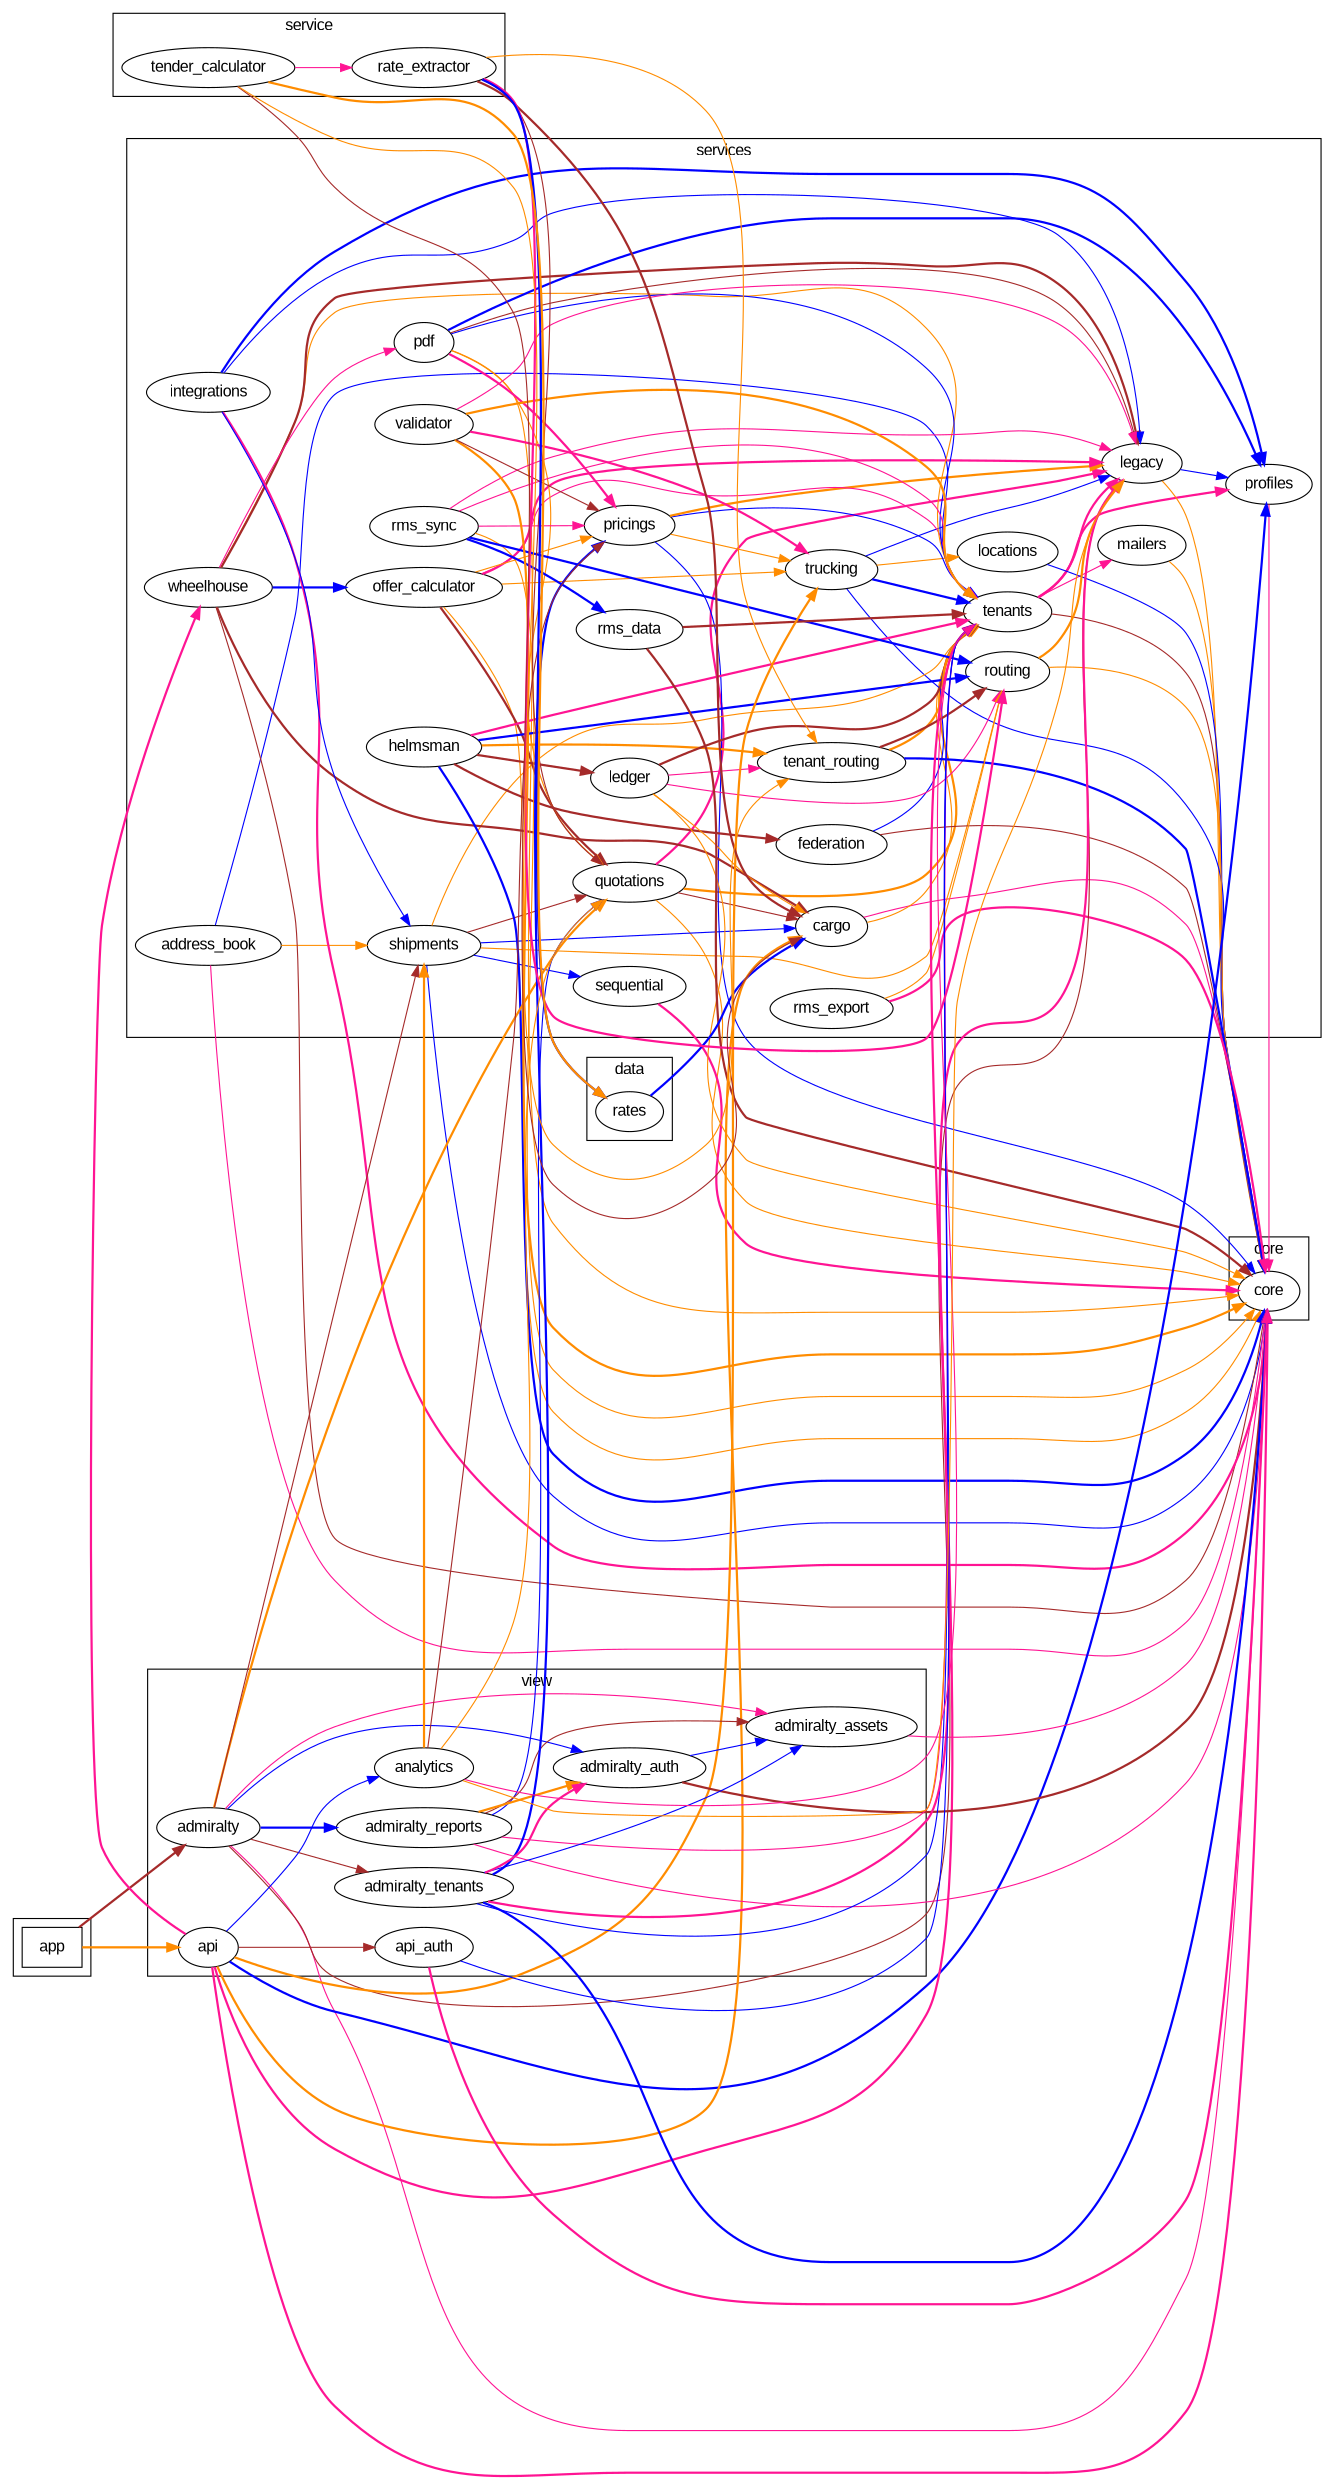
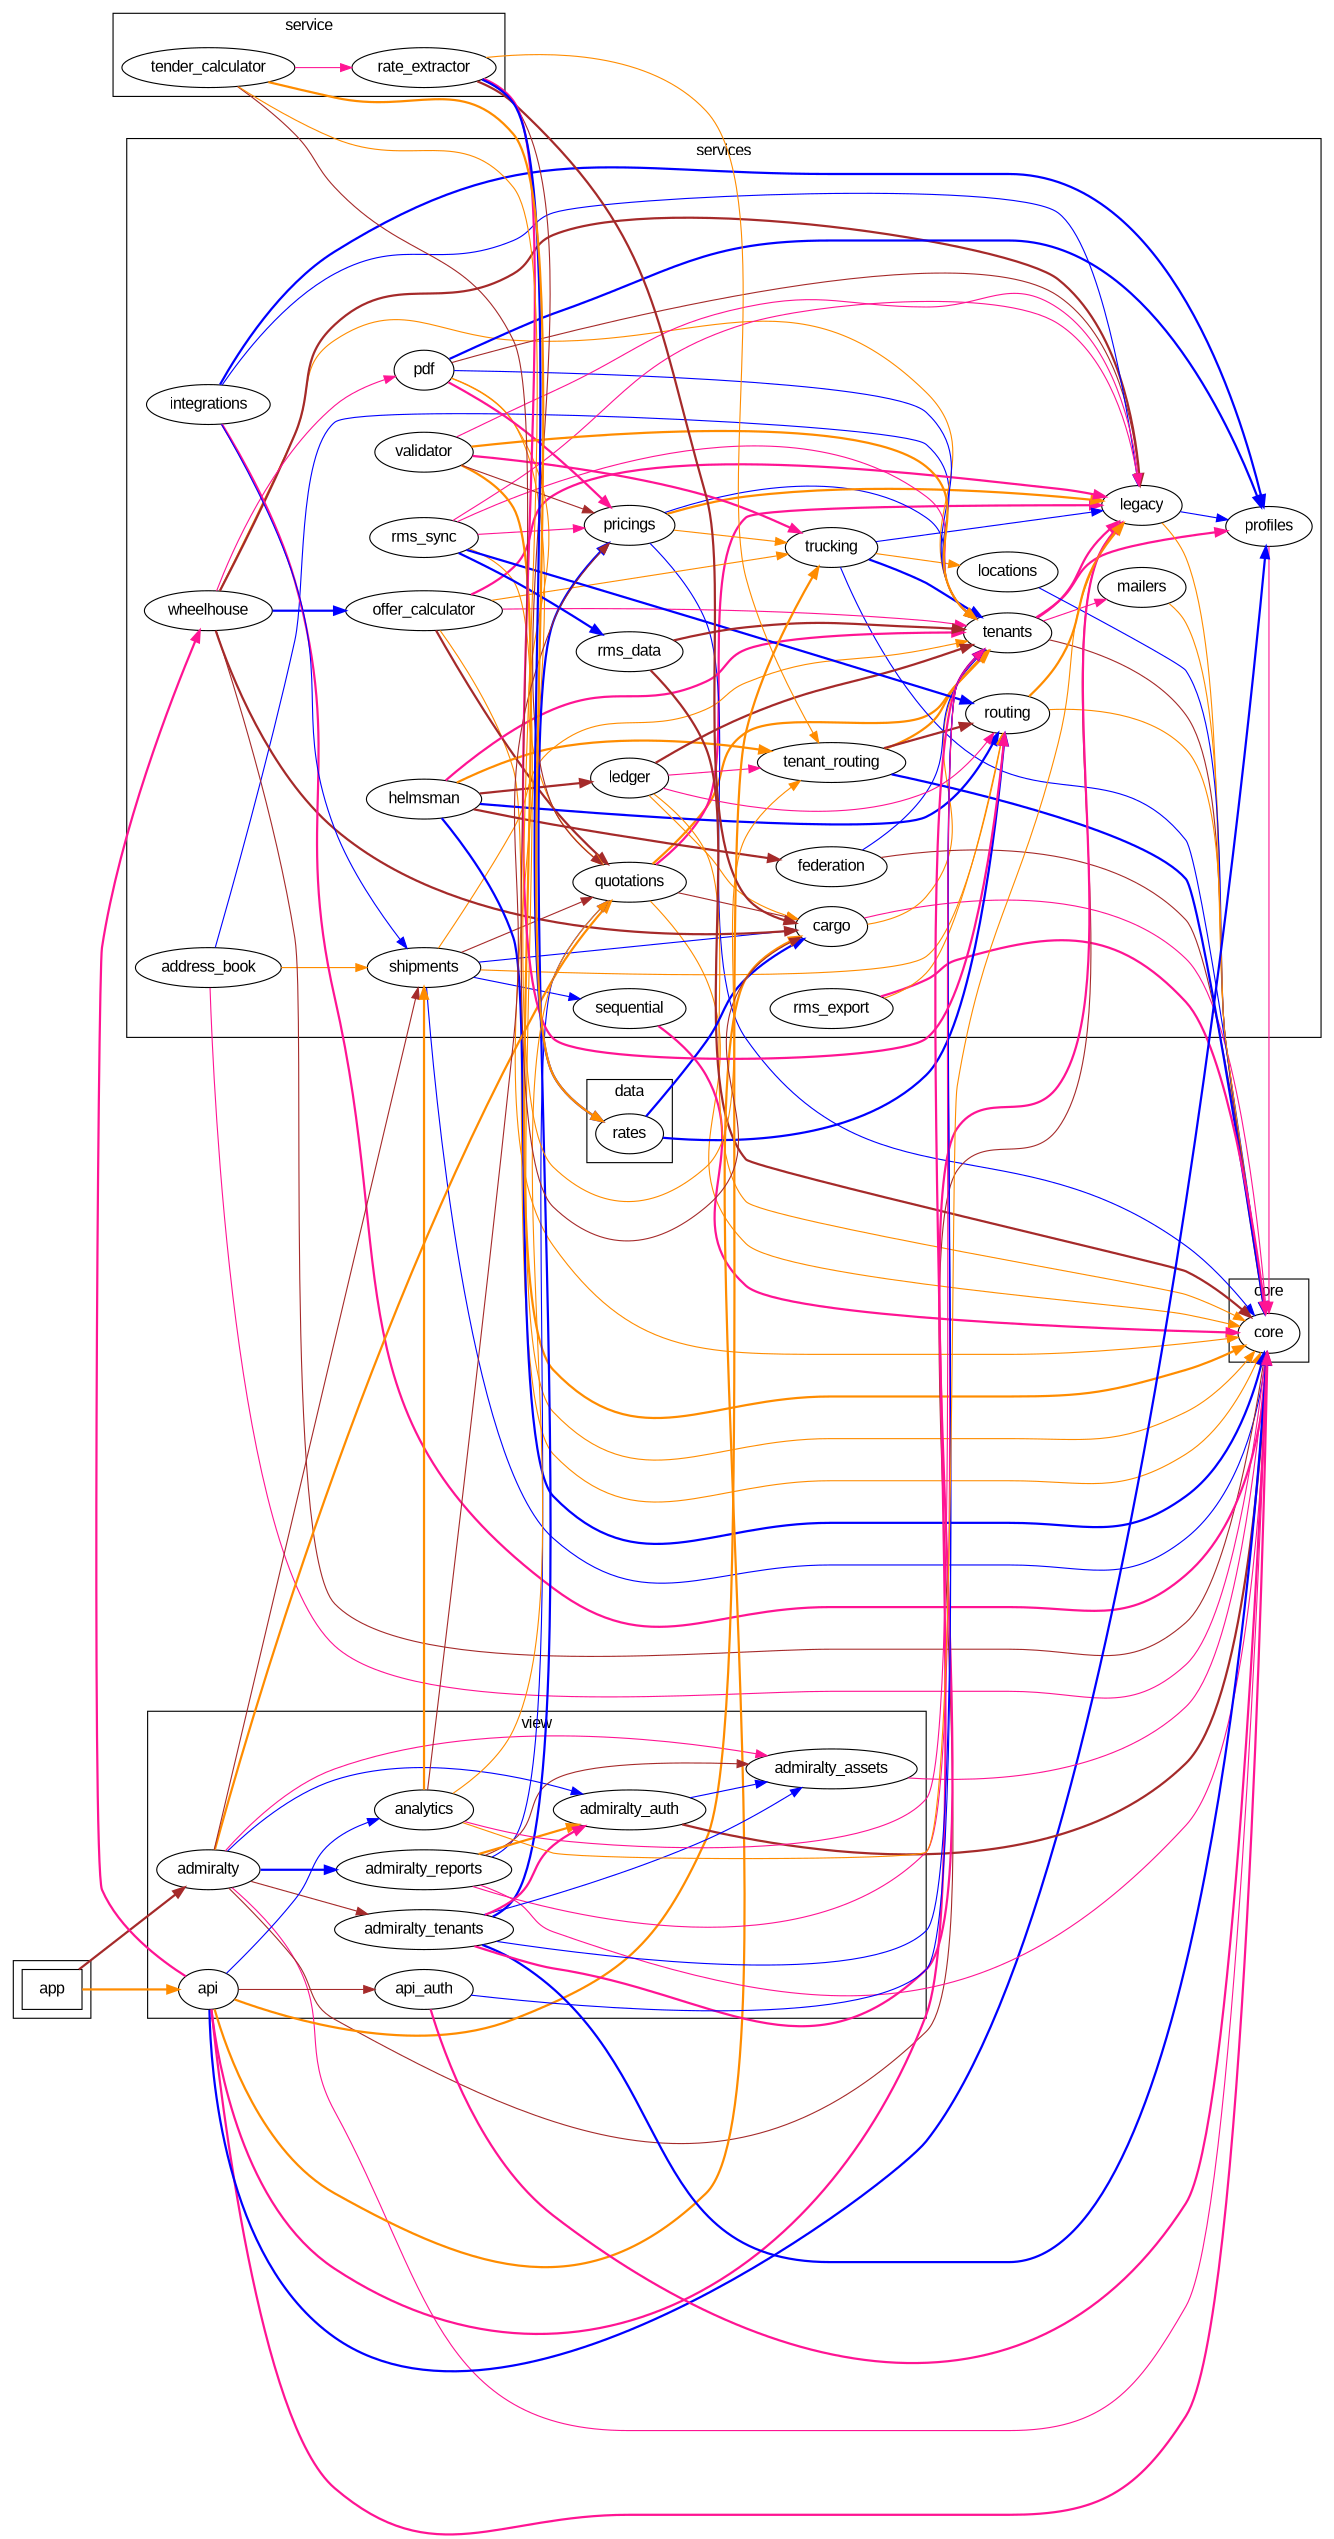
(528, 556) -> none
none -> (927, 1074)
